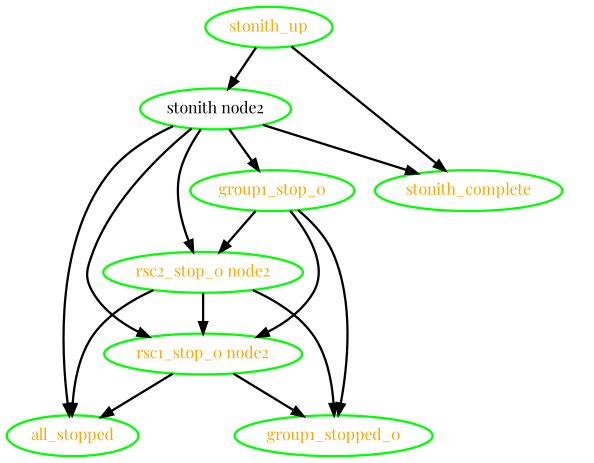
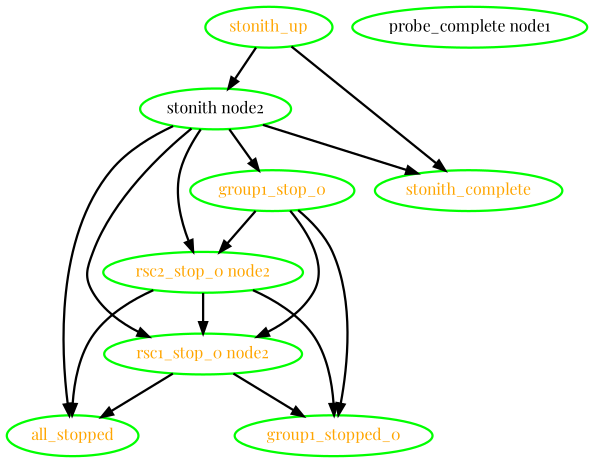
none -> (470, 27)
